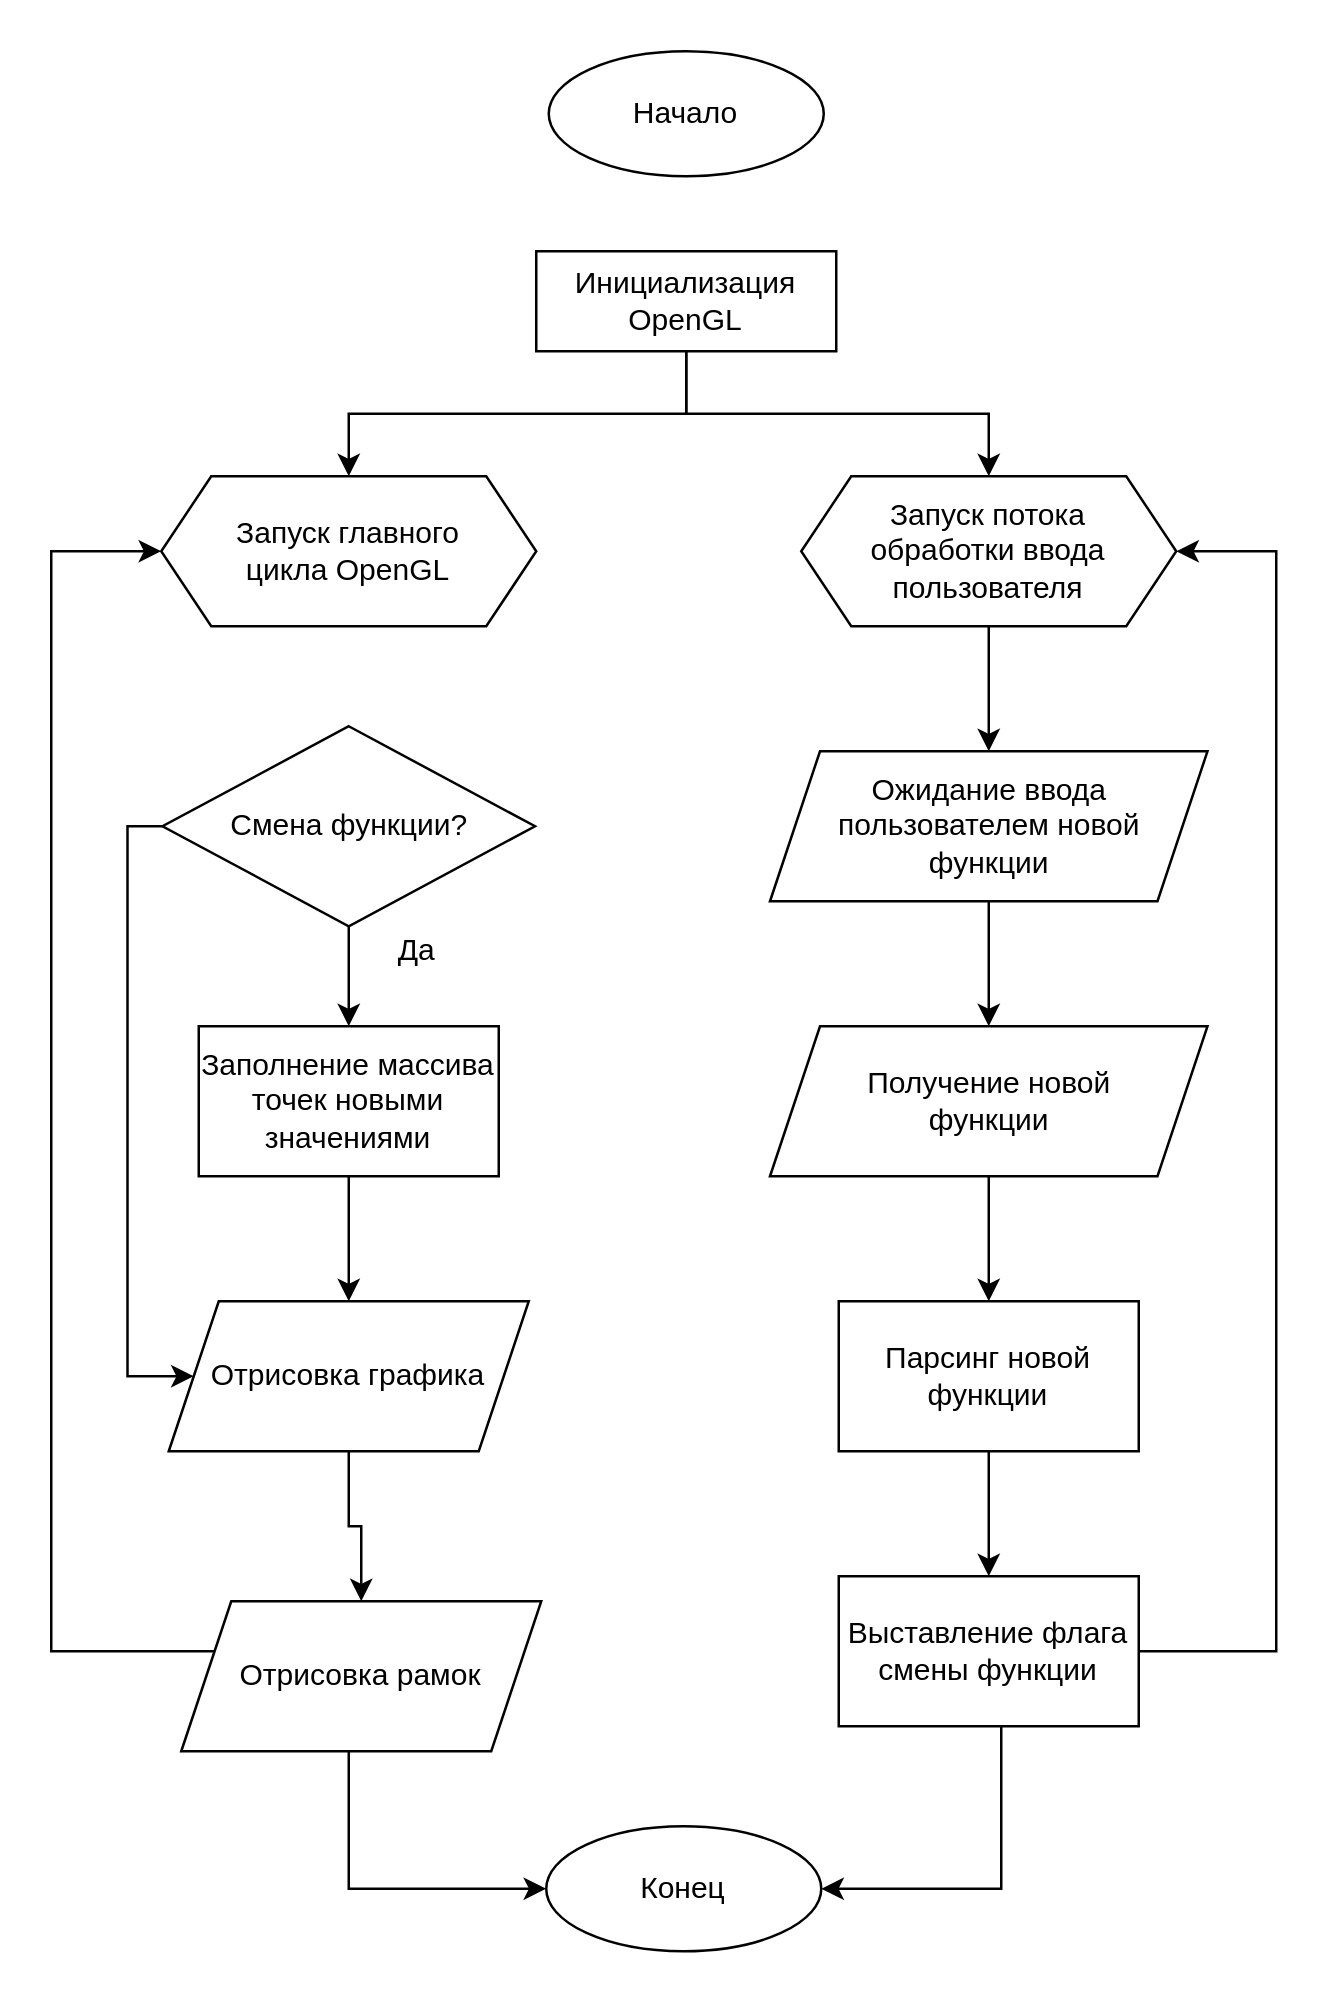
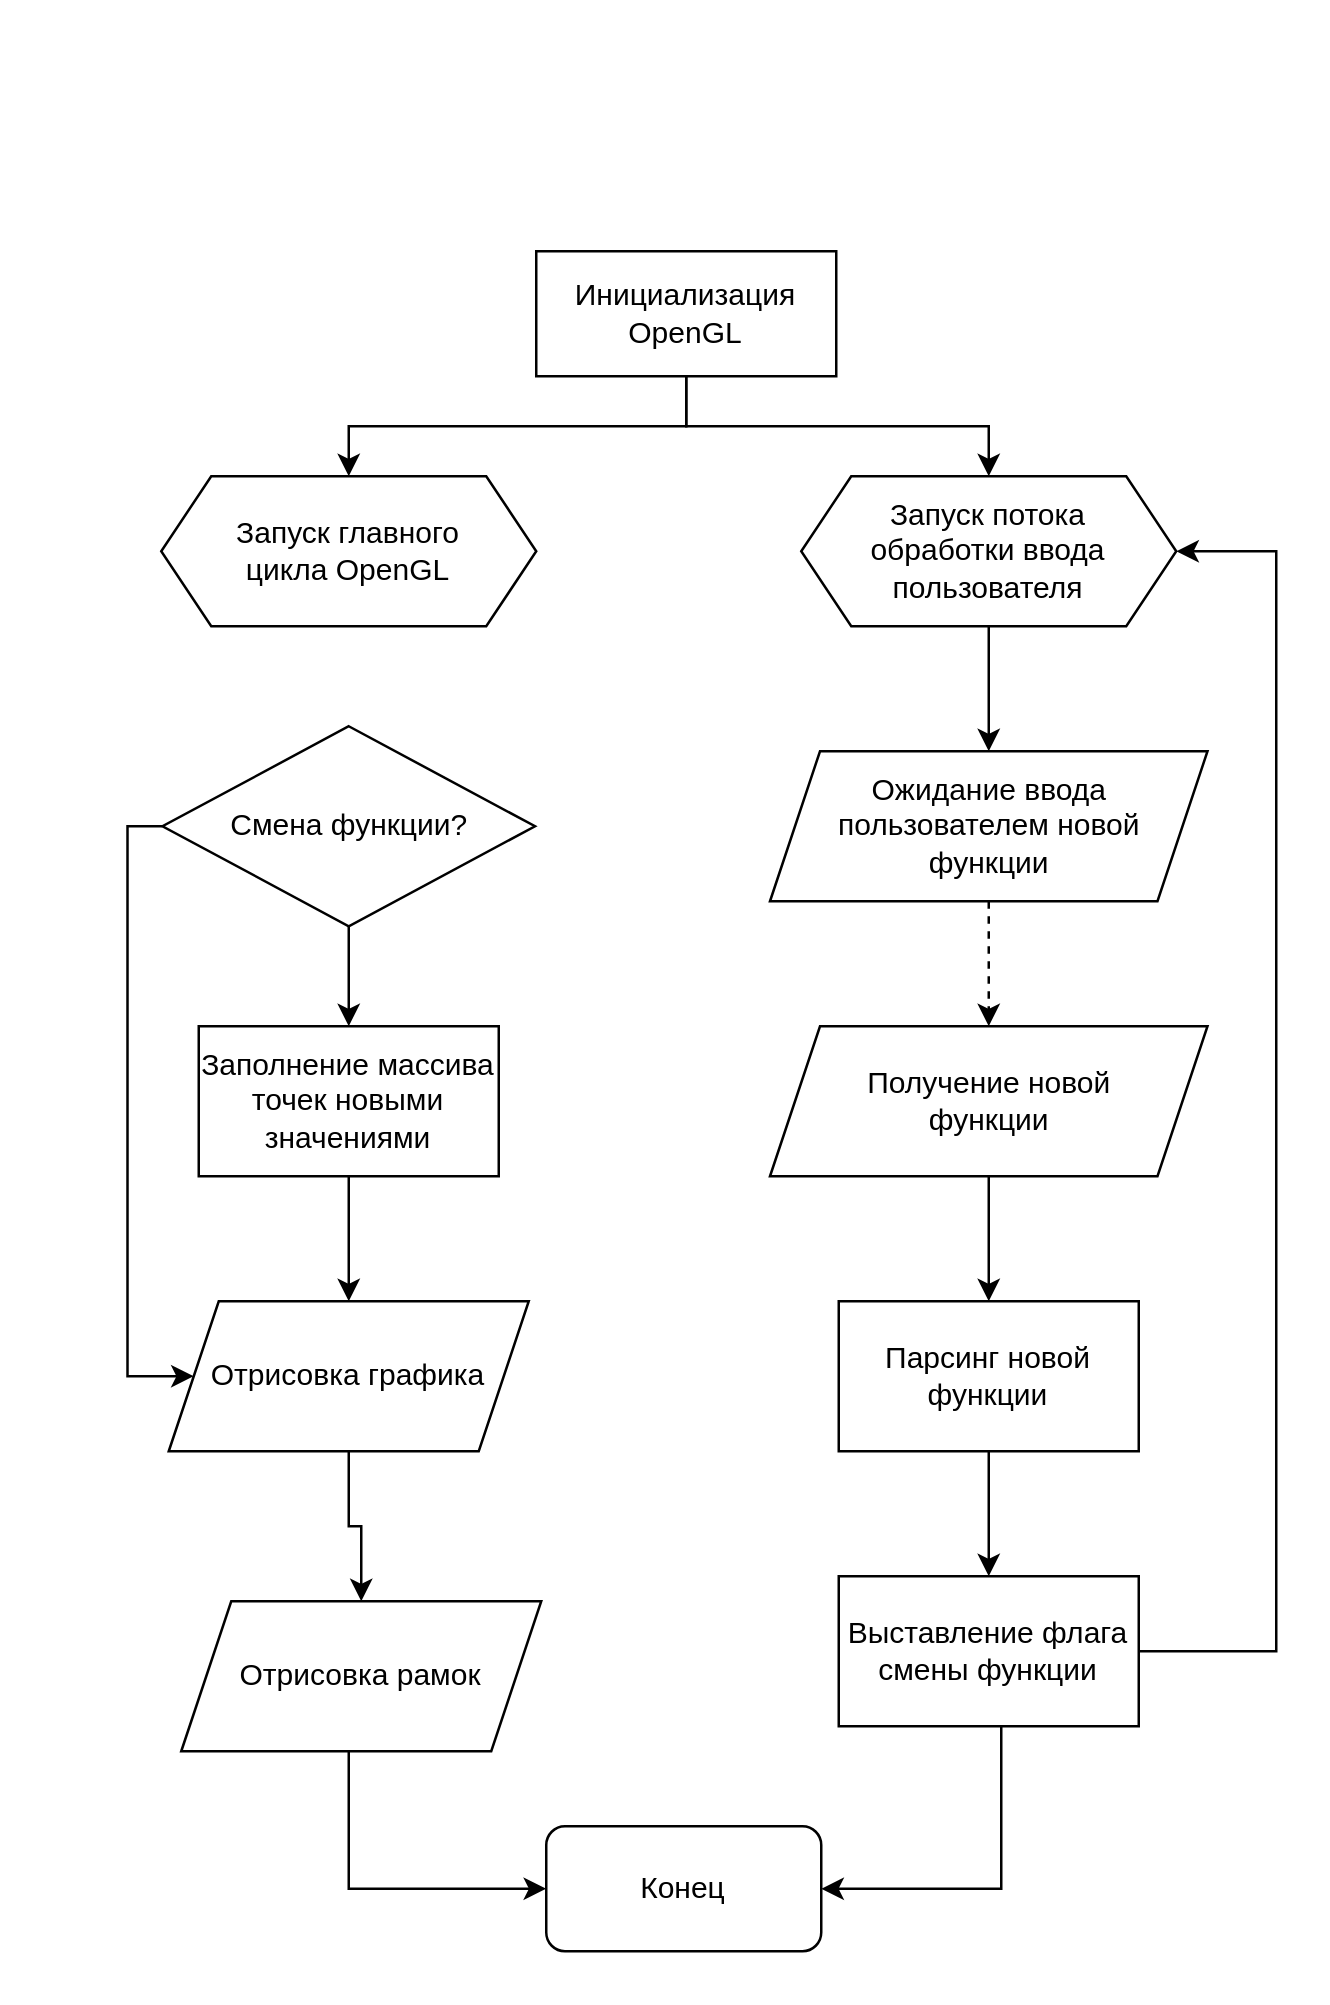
(686, 114) -> none
(686, 301) -> (686, 314)
(415, 951) -> none
(989, 957) -> (989, 957)
(51, 1135) -> none
(684, 1889) -> (684, 1889)
